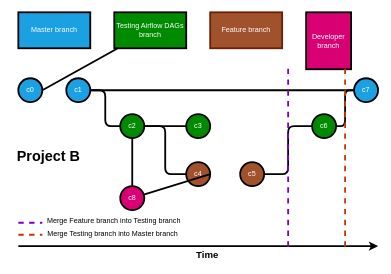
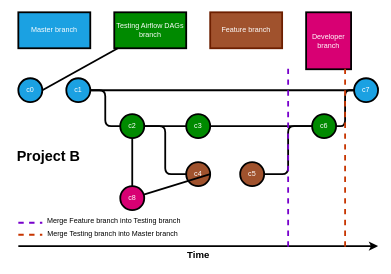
none -> (248, 126)
(207, 255) -> (198, 255)
